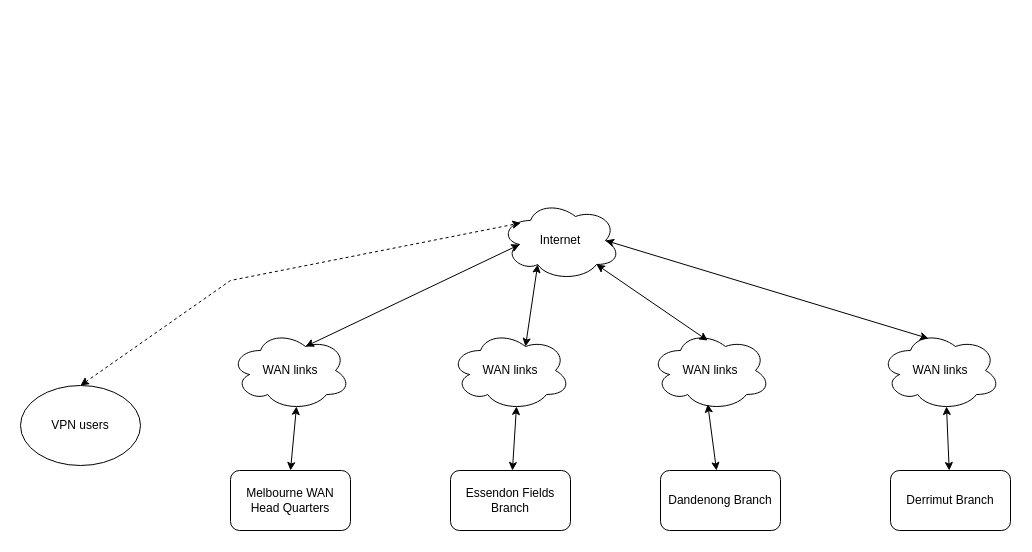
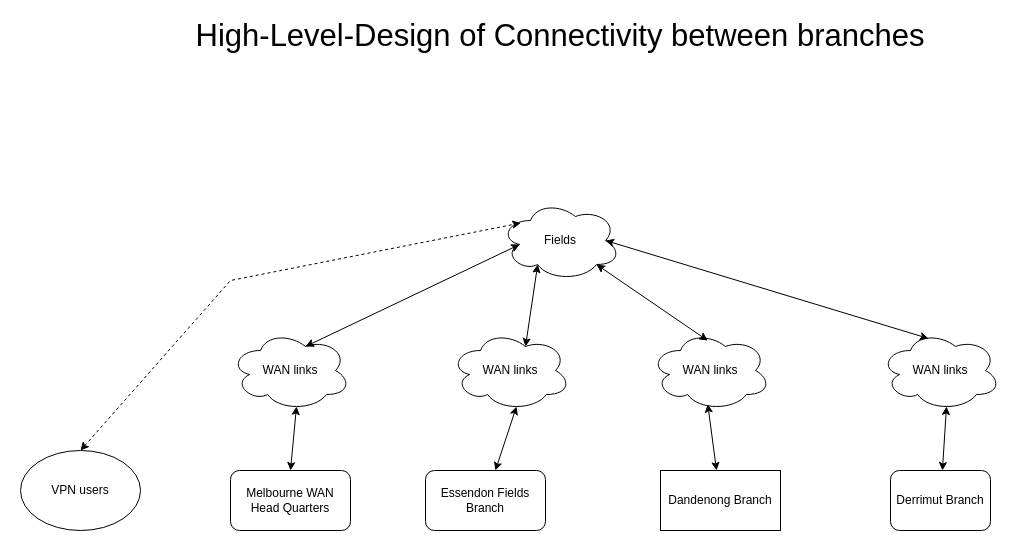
none -> (561, 36)
(561, 241) -> (561, 241)
(81, 426) -> (81, 491)
(511, 501) -> (486, 501)
(721, 501) -> (721, 501)
(951, 501) -> (941, 501)
